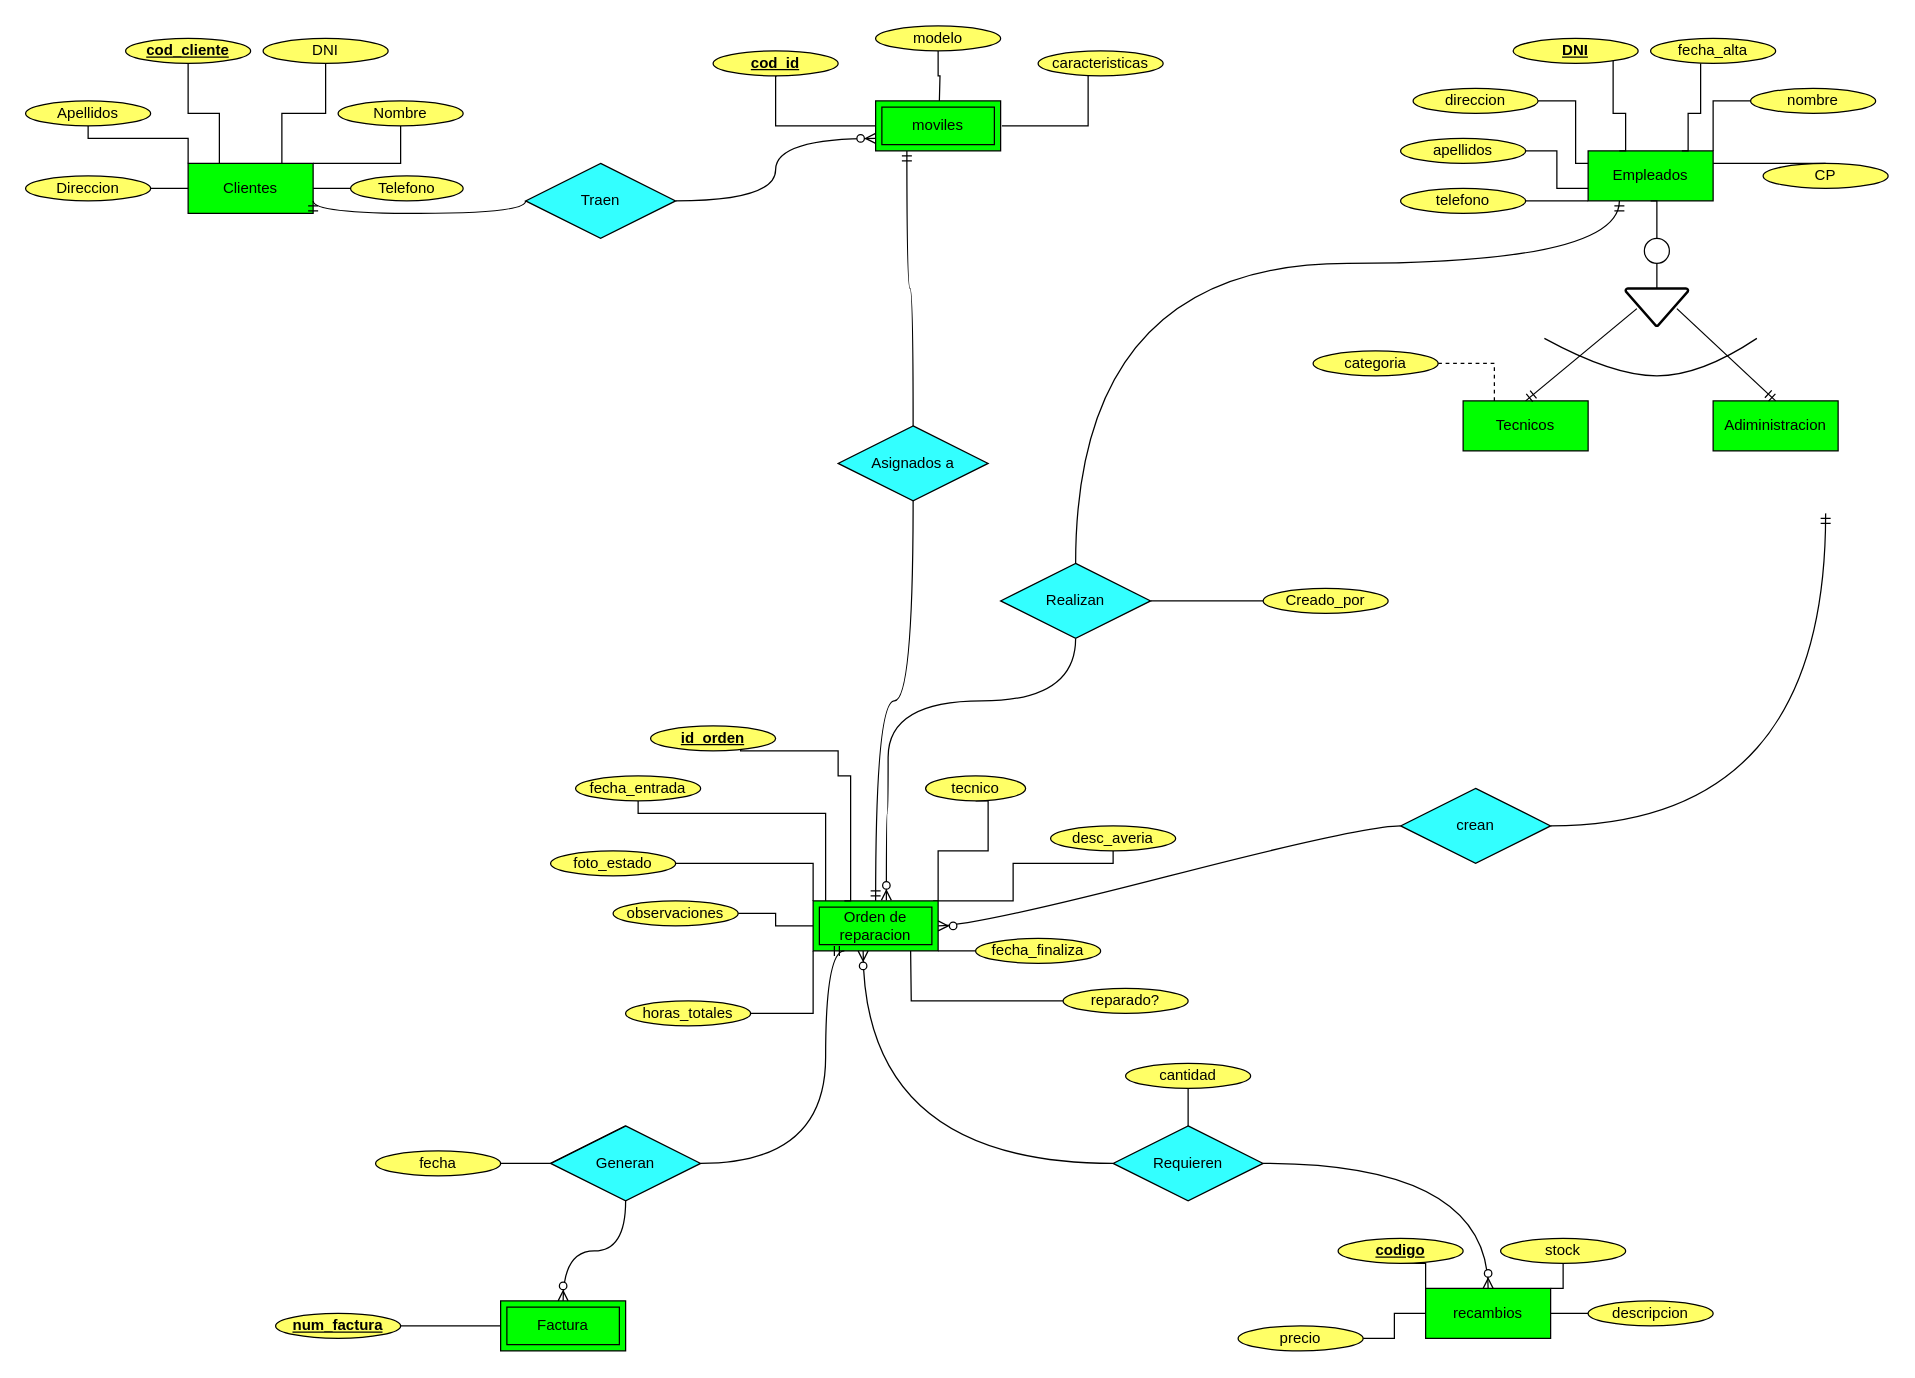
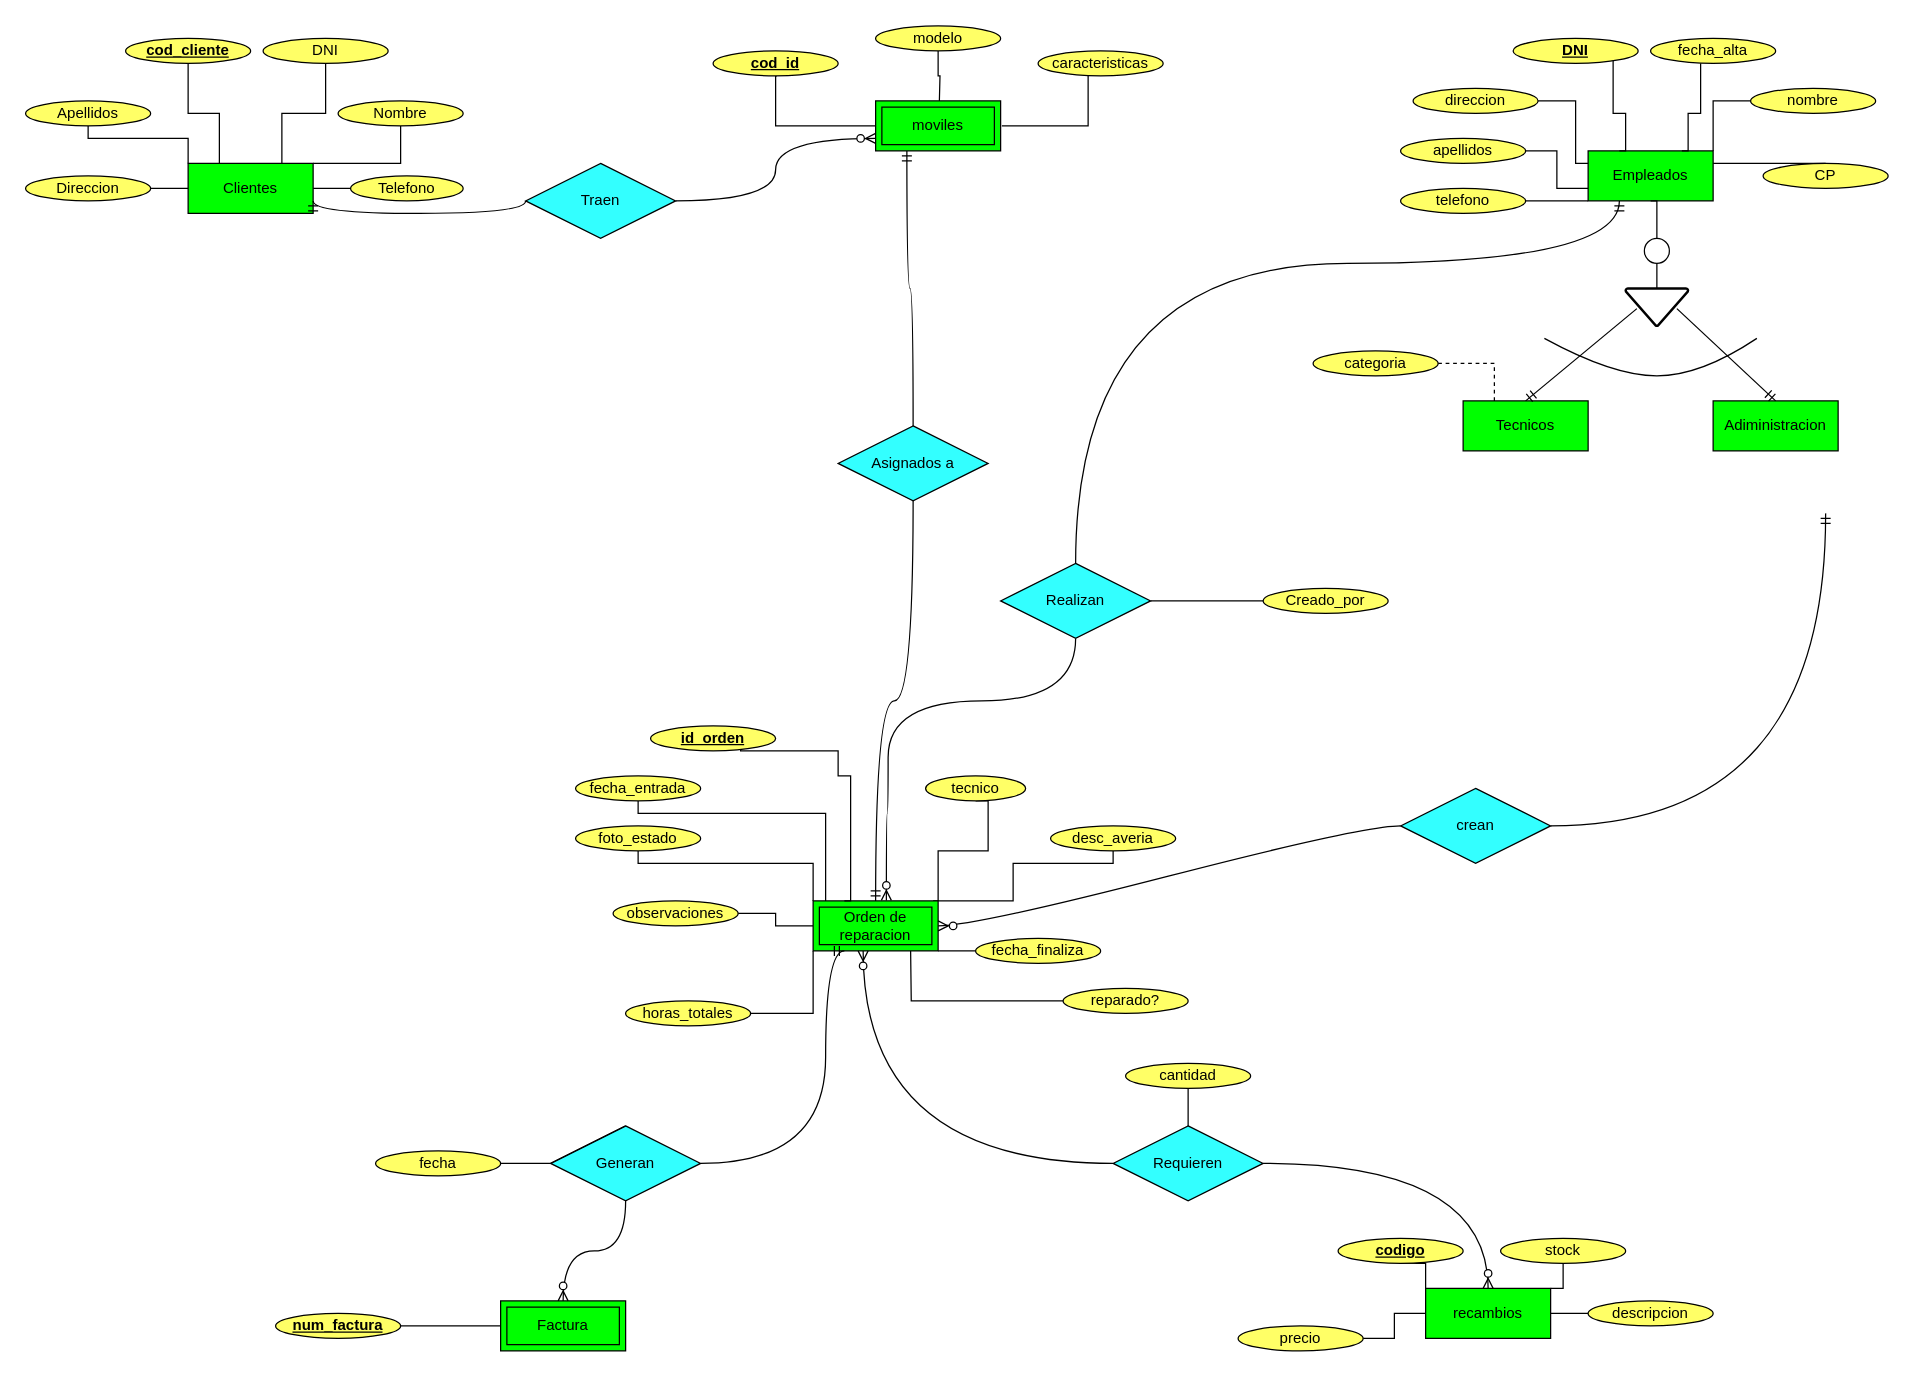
(613, 863) -> (638, 838)
